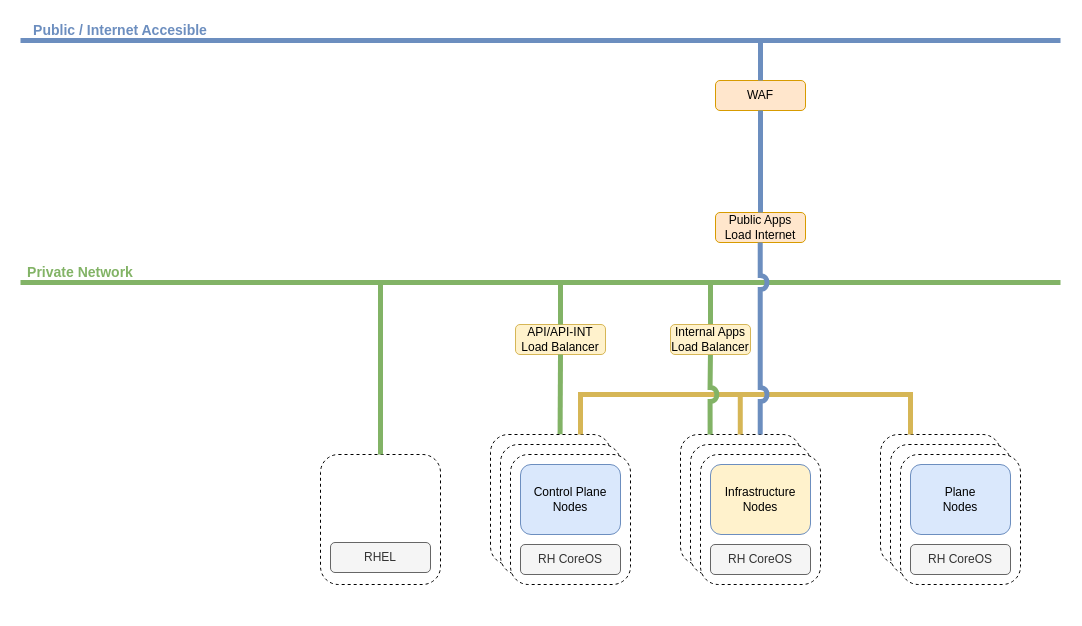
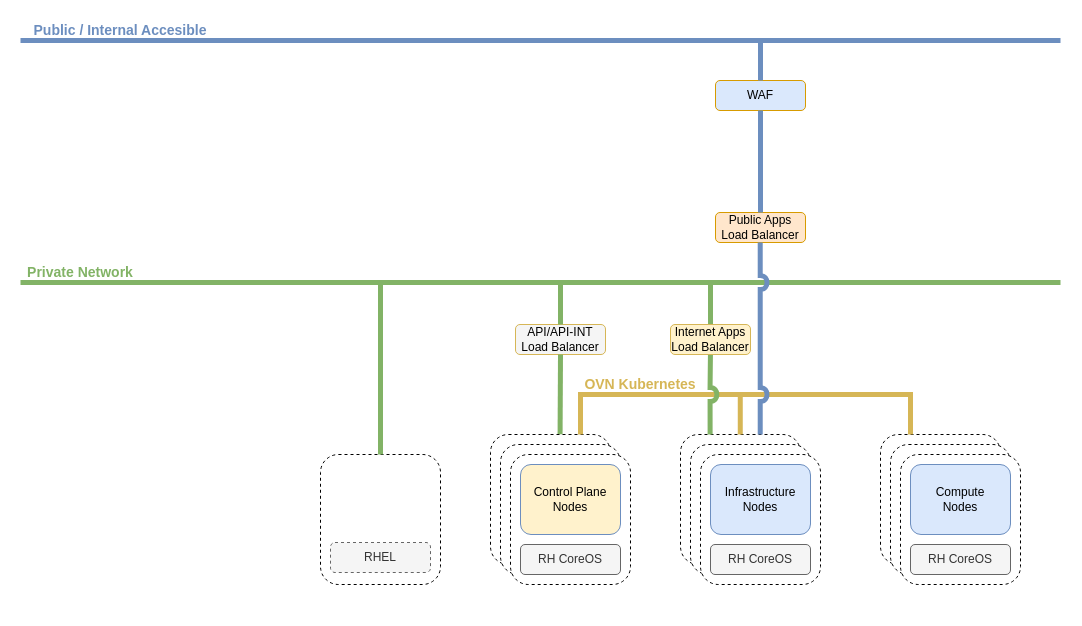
(121, 31) -> (121, 31)
(761, 96) -> (761, 96)
(761, 228) -> (761, 228)
(561, 340) -> (561, 340)
(711, 340) -> (711, 340)
none -> (641, 385)
(961, 486) -> (961, 486)
(571, 500) -> (571, 500)
(761, 500) -> (761, 500)
(381, 558) -> (381, 558)
